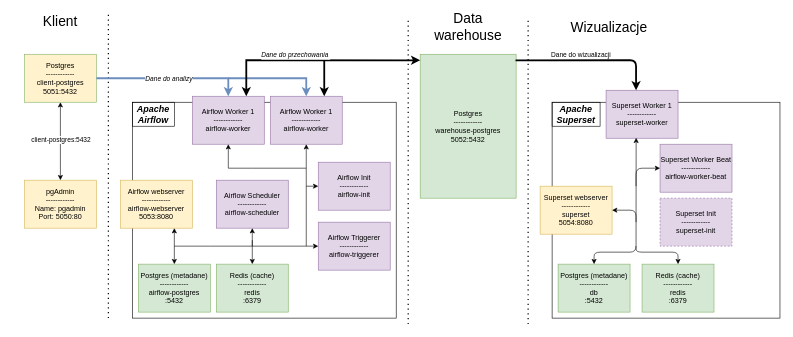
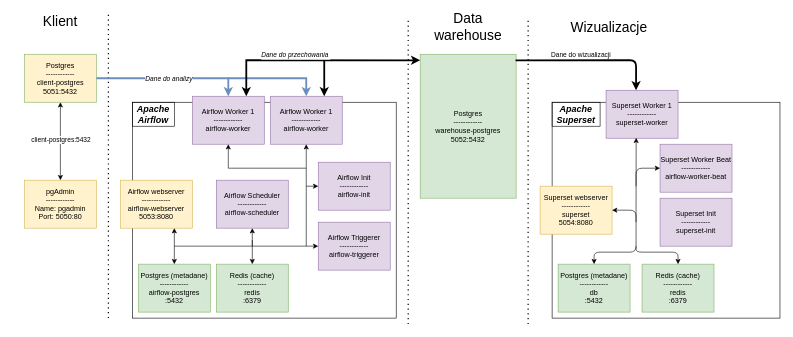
(696, 222) -> (696, 222)
